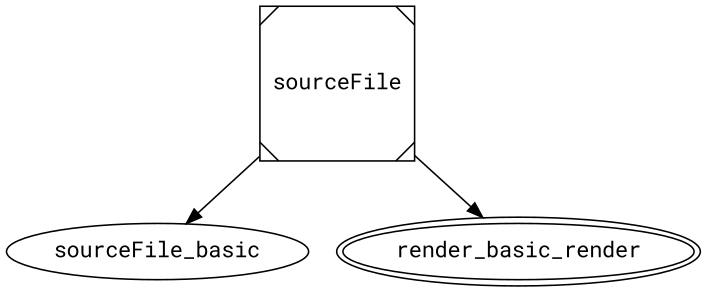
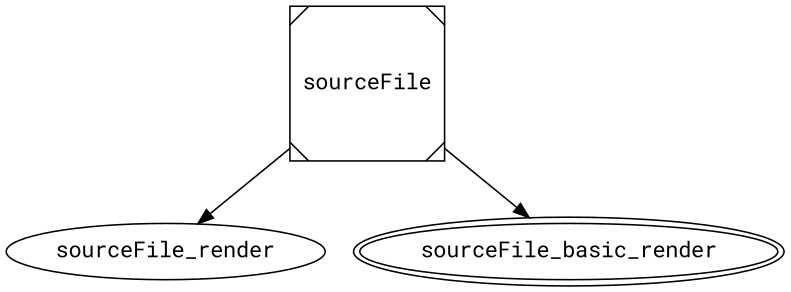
(158, 252) -> (166, 252)
(518, 252) -> (569, 252)
